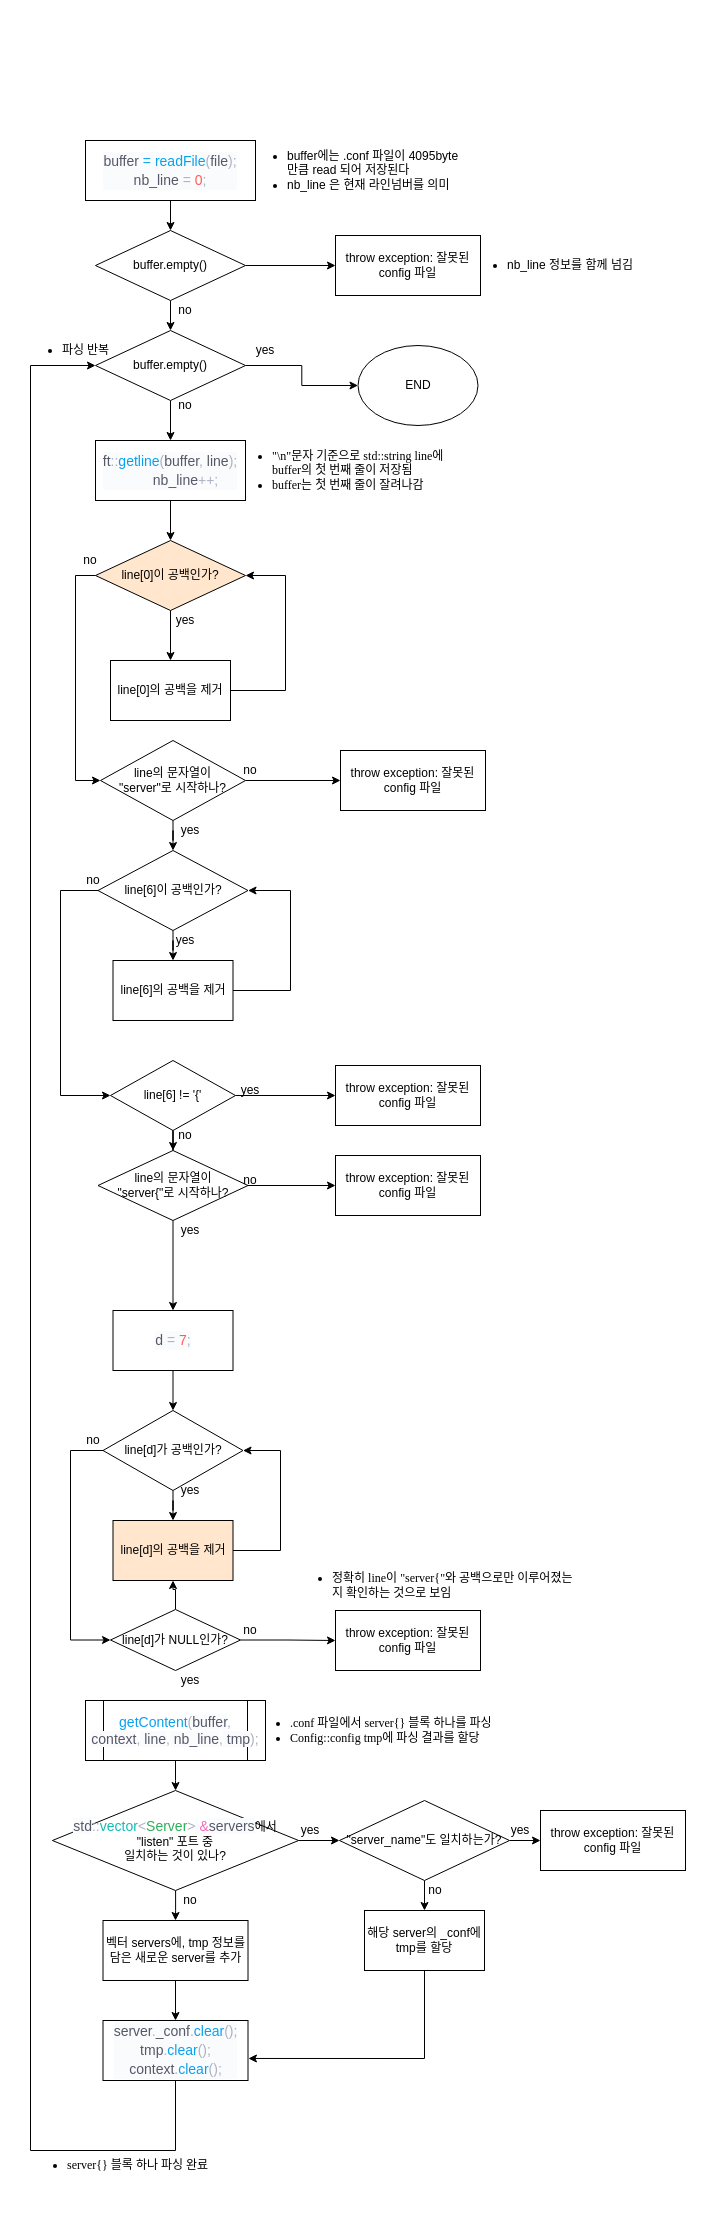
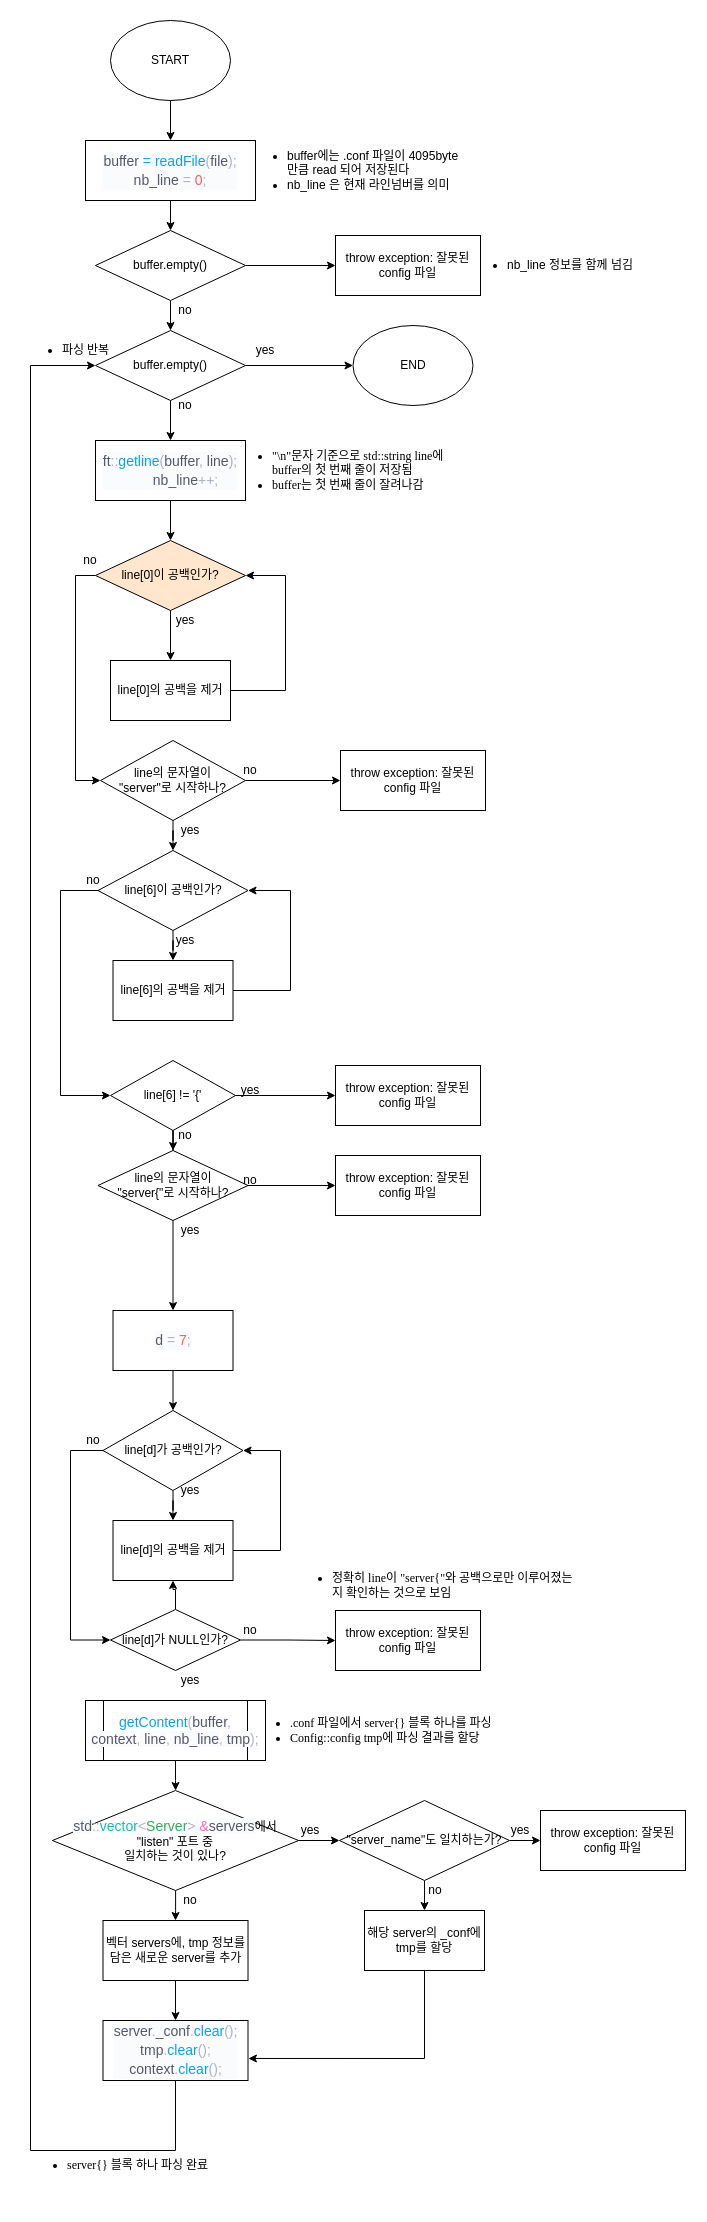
none -> (171, 61)
none -> (171, 117)
(418, 386) -> (413, 366)
(173, 1551) -> (173, 1551)
